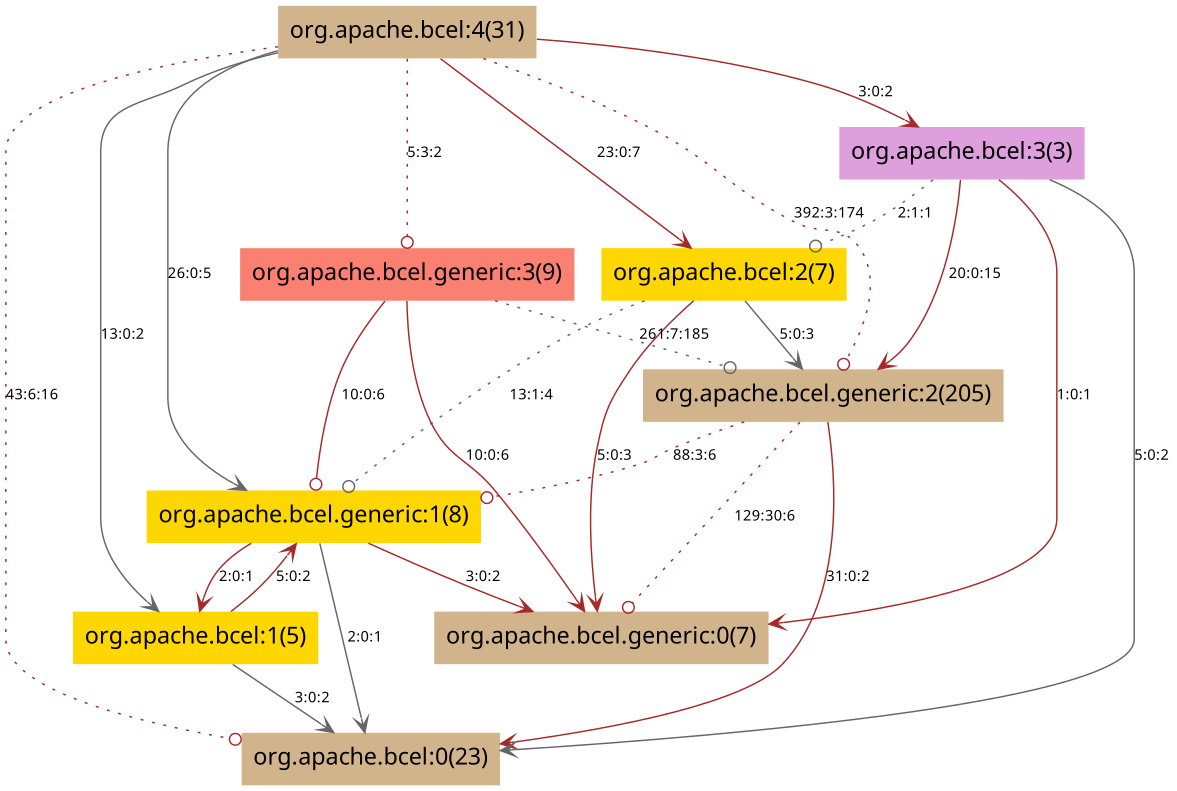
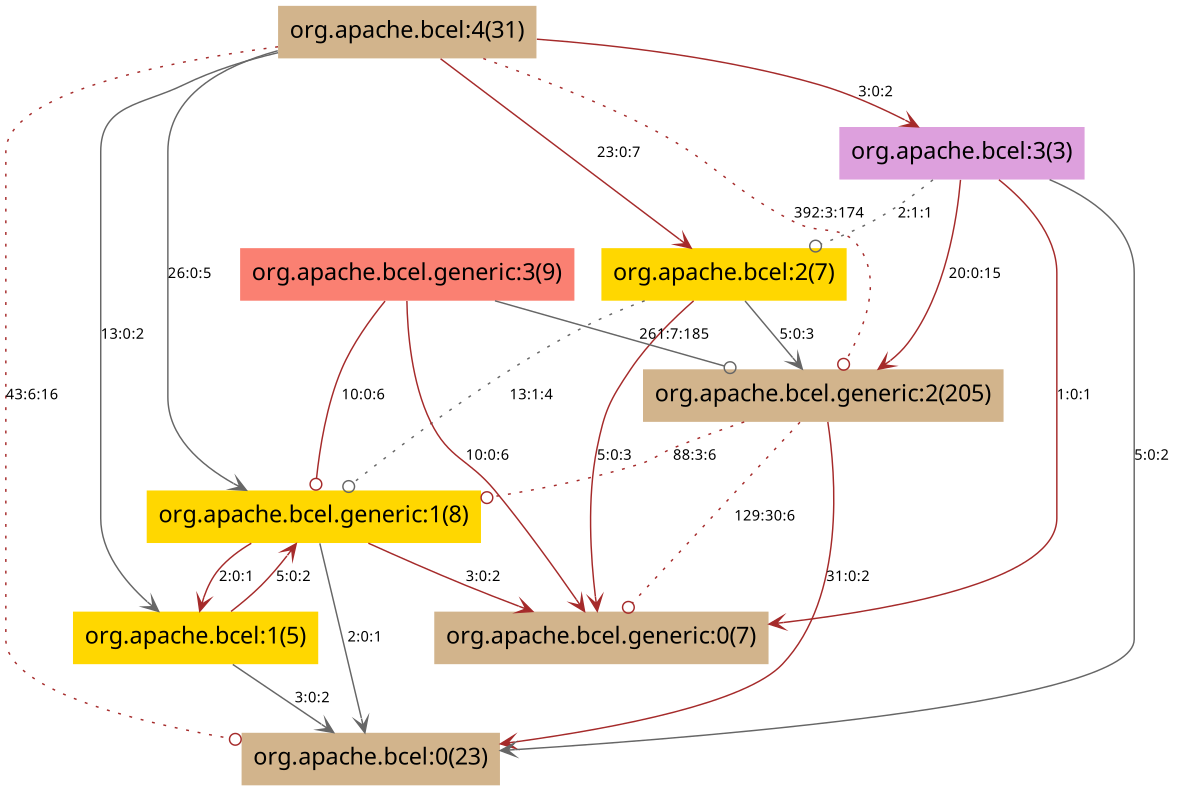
(407, 147) -> none
(610, 333) -> (610, 333)
